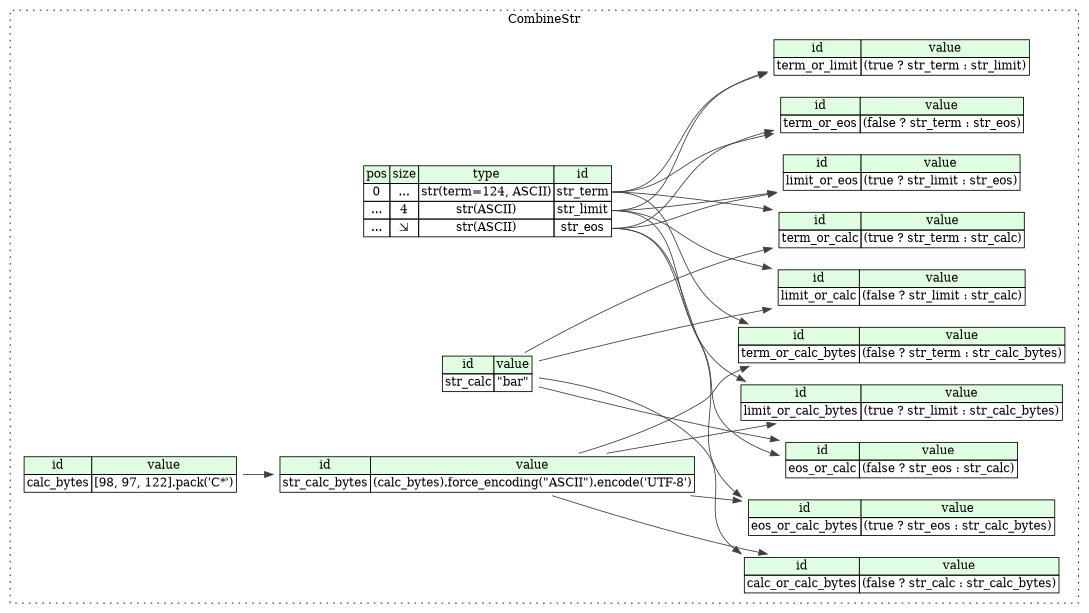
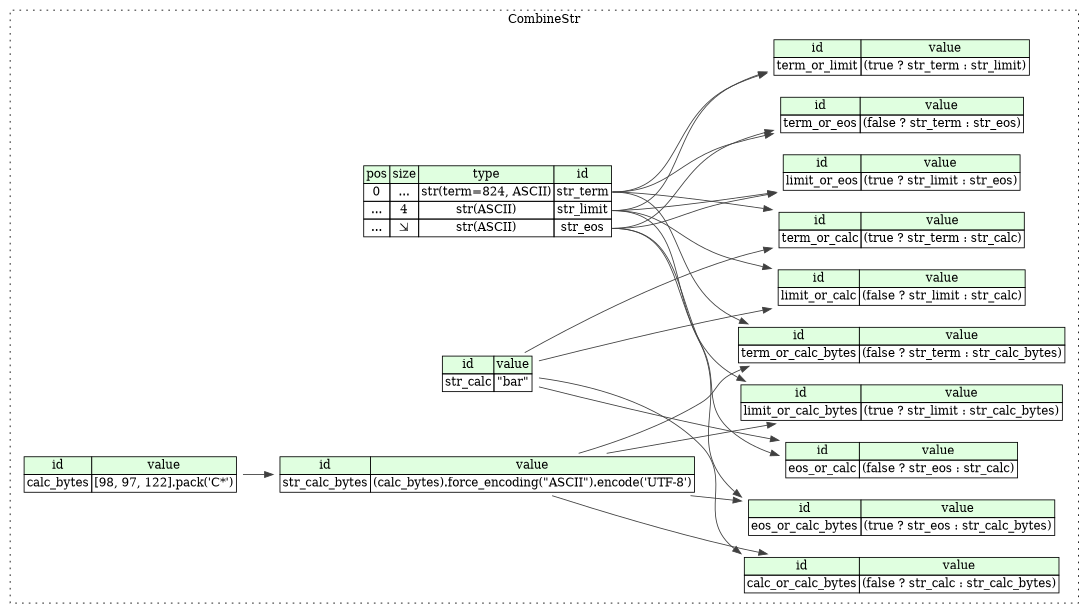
(486, 192) -> (486, 192)
